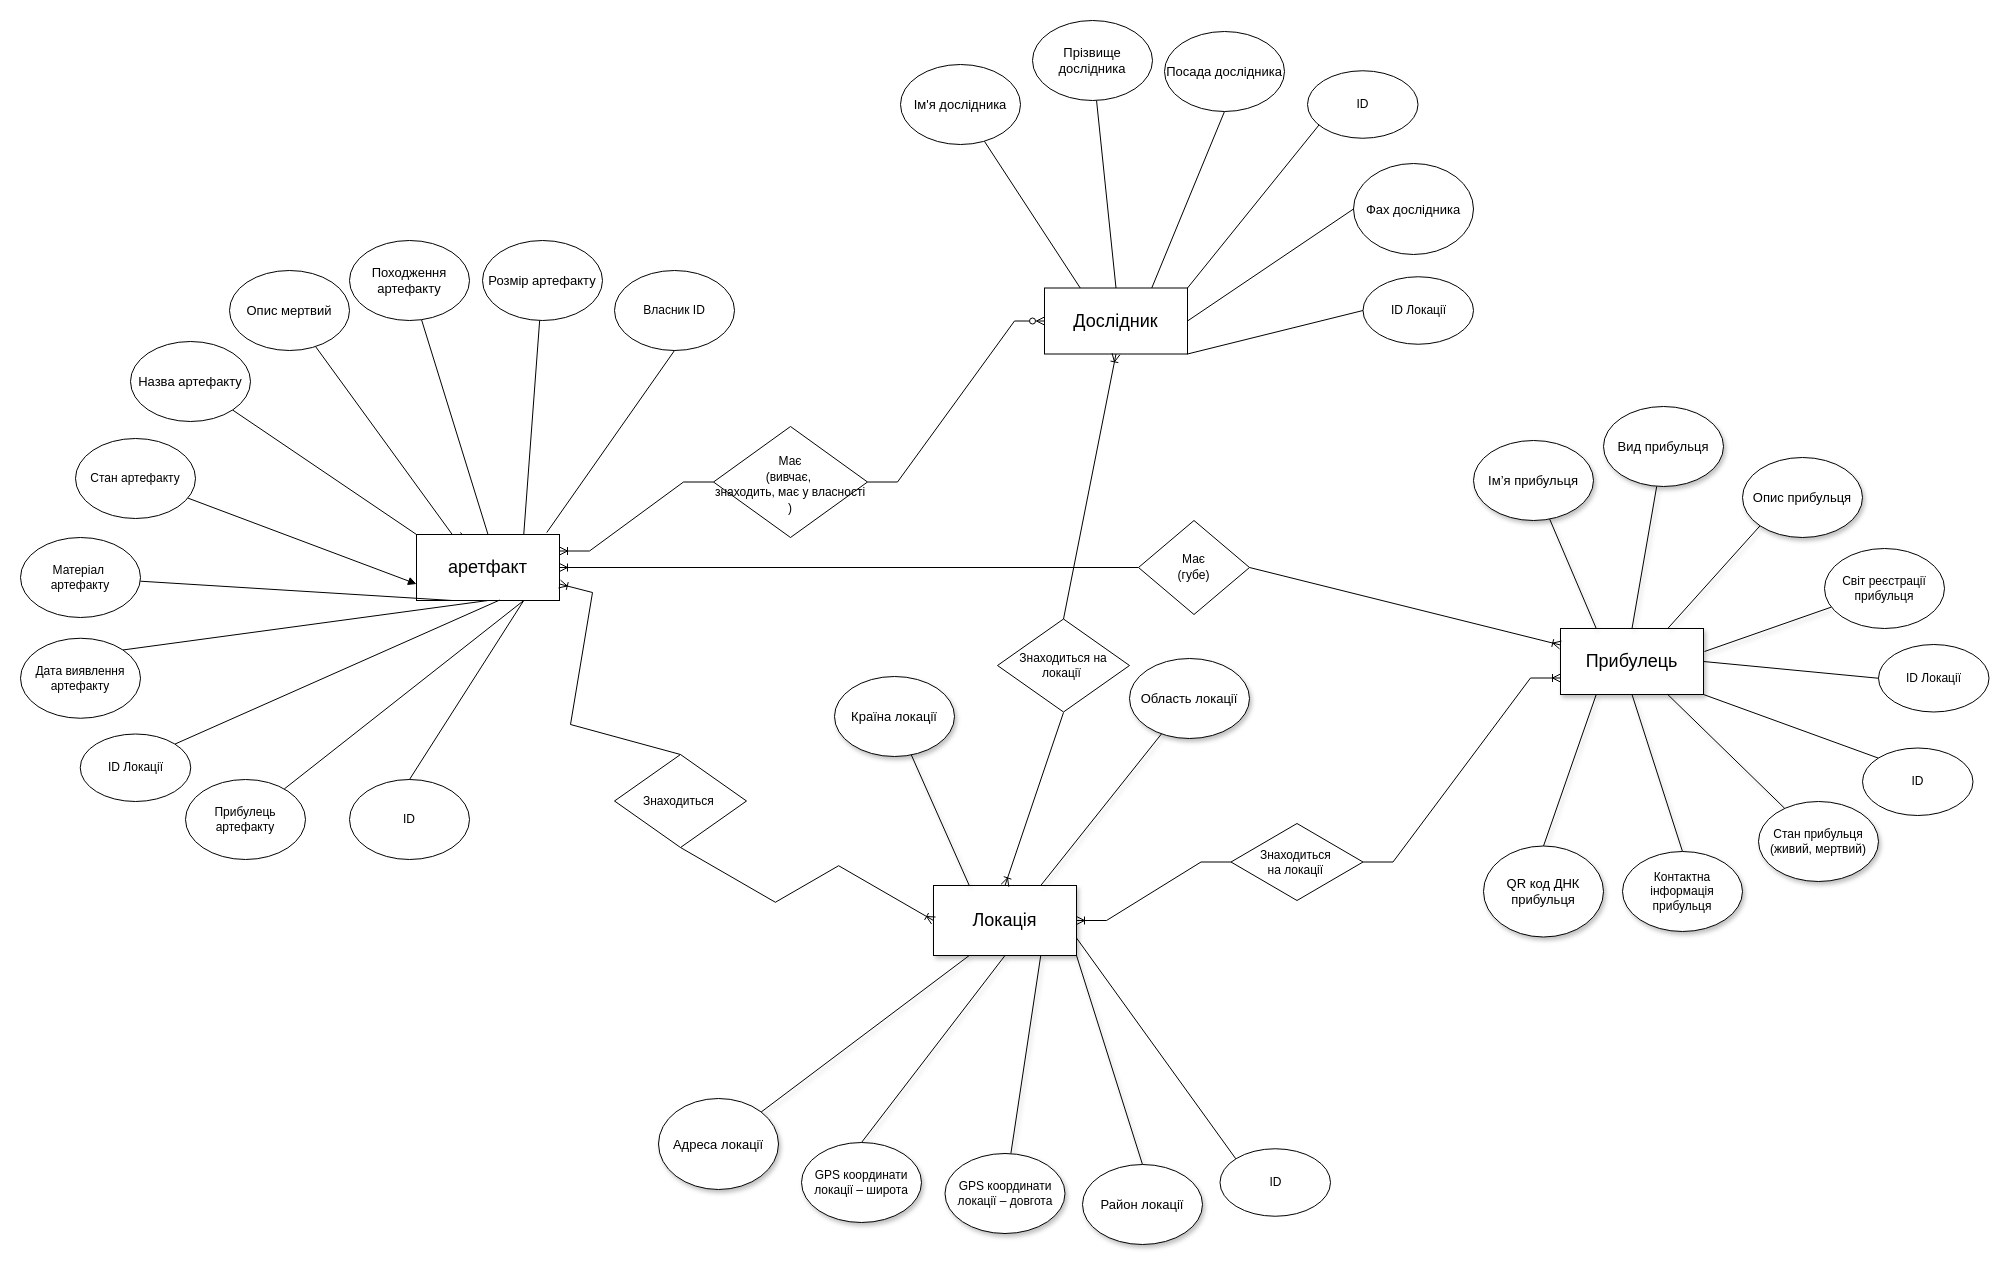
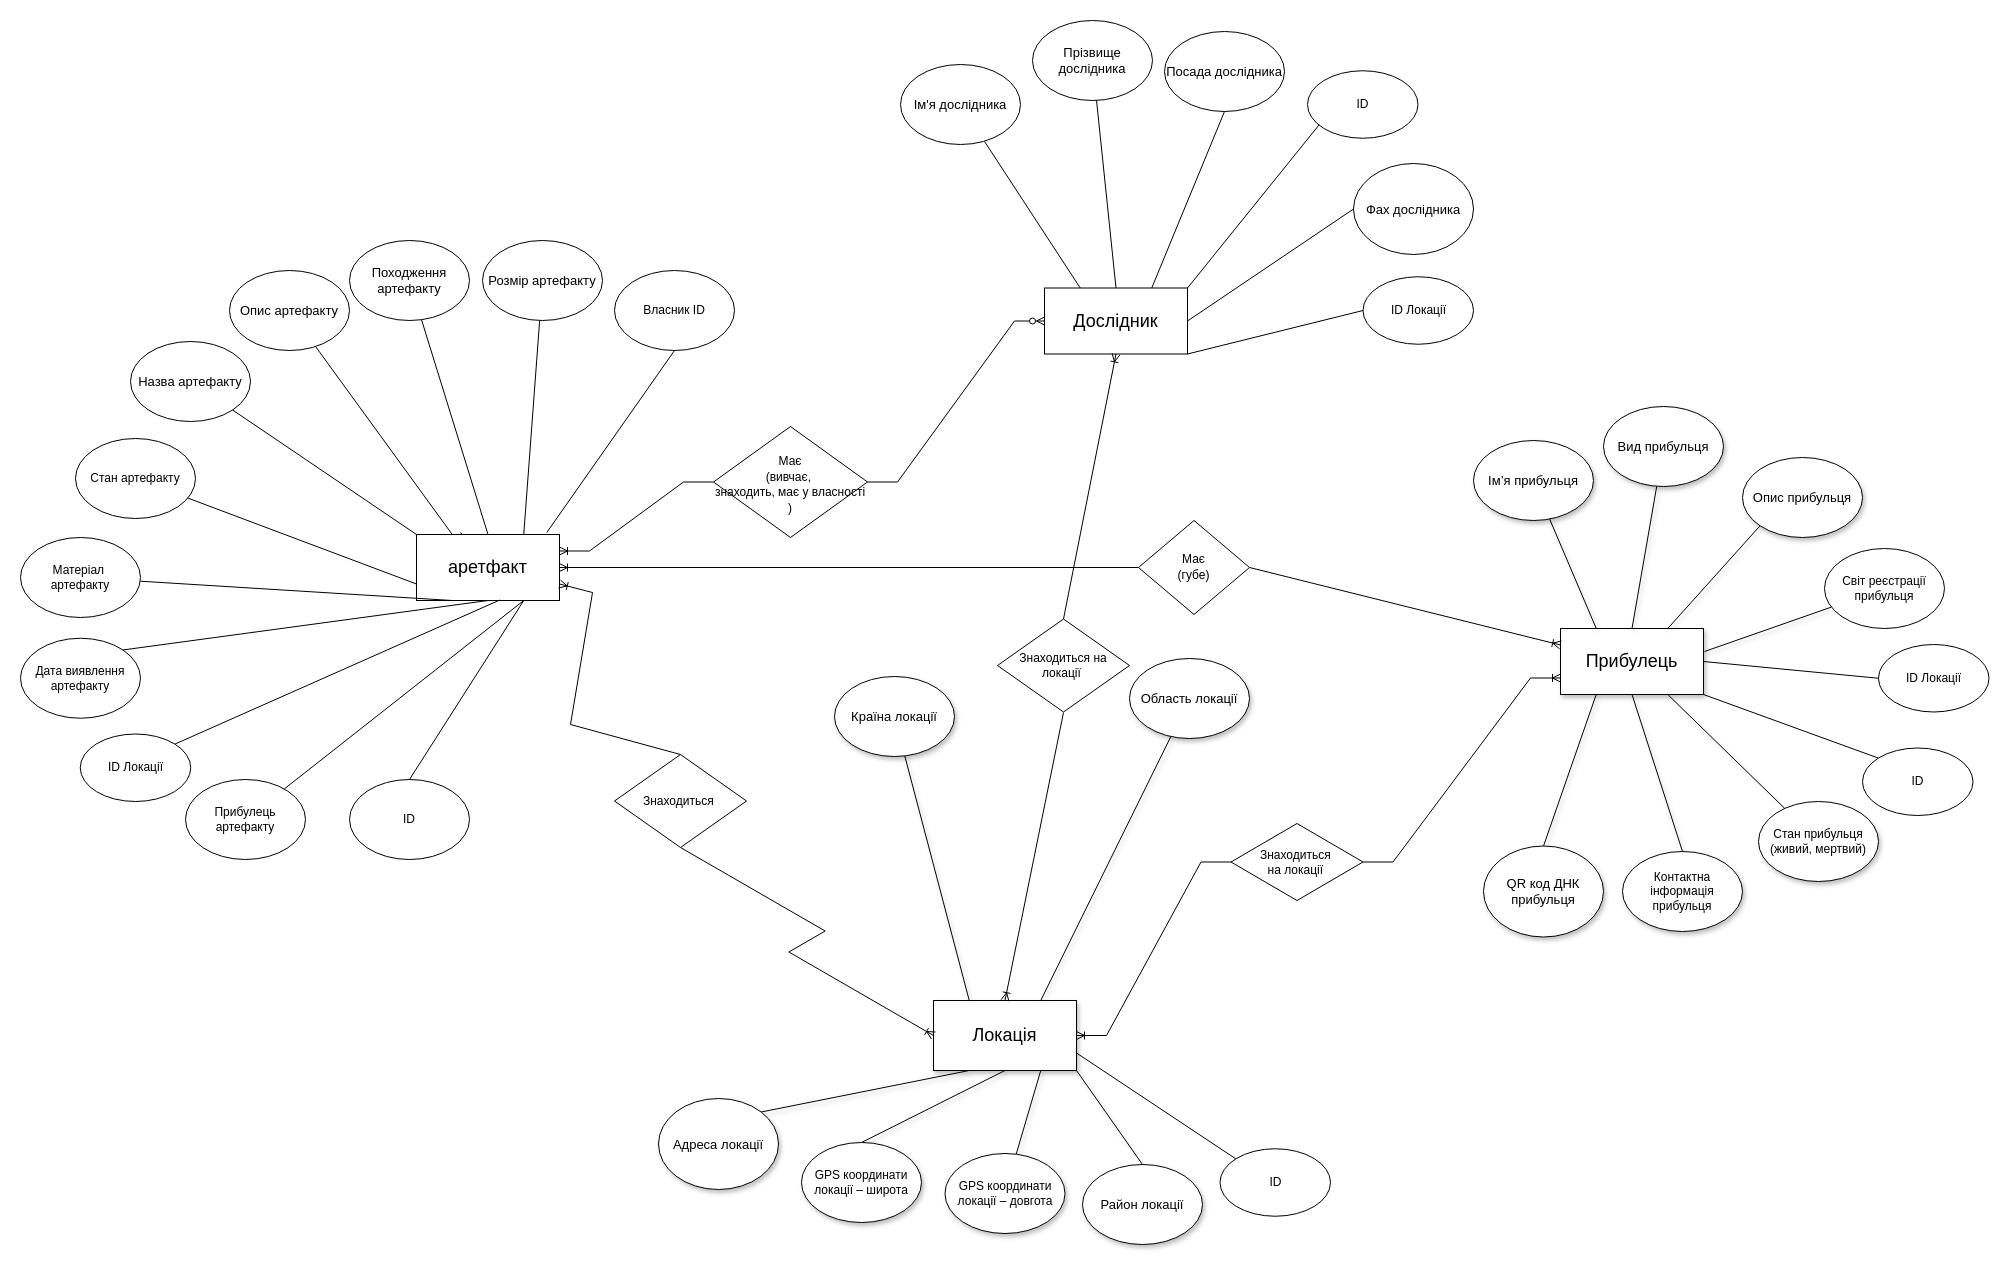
(290, 311) -> (290, 311)
(407, 580) -> (411, 582)
(1005, 921) -> (1005, 1036)
